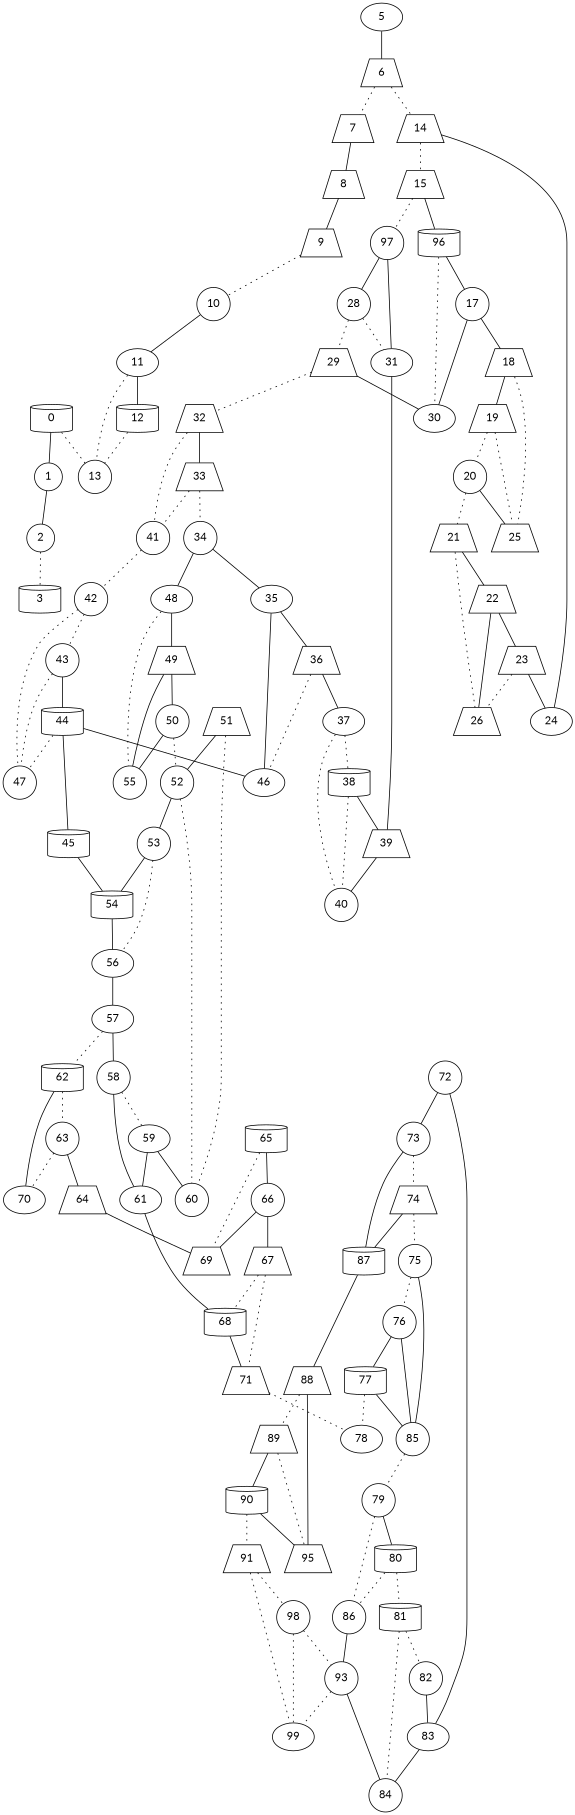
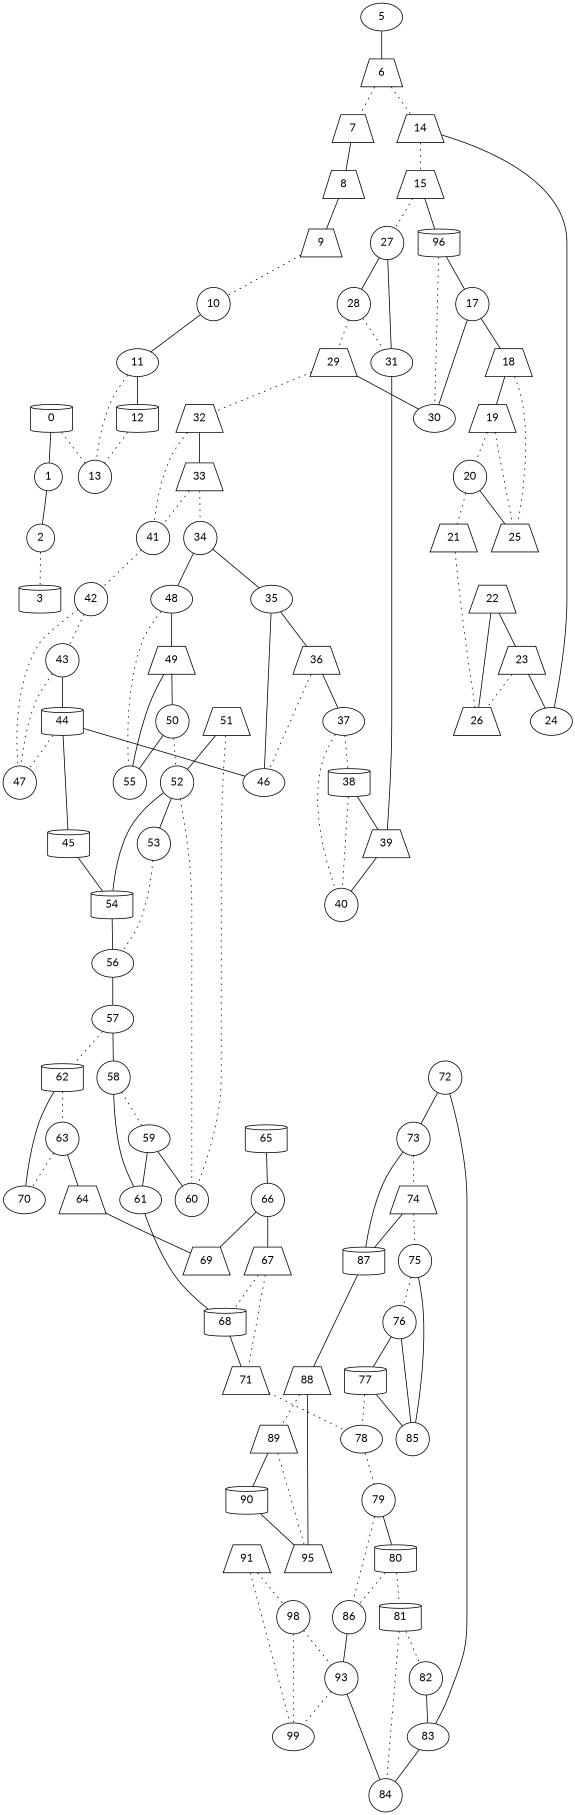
(387, 243) -> (387, 243)
(473, 569) -> none
(133, 874) -> (126, 835)
(236, 1200) -> none
(396, 1470) -> (370, 1469)
(247, 1530) -> none
